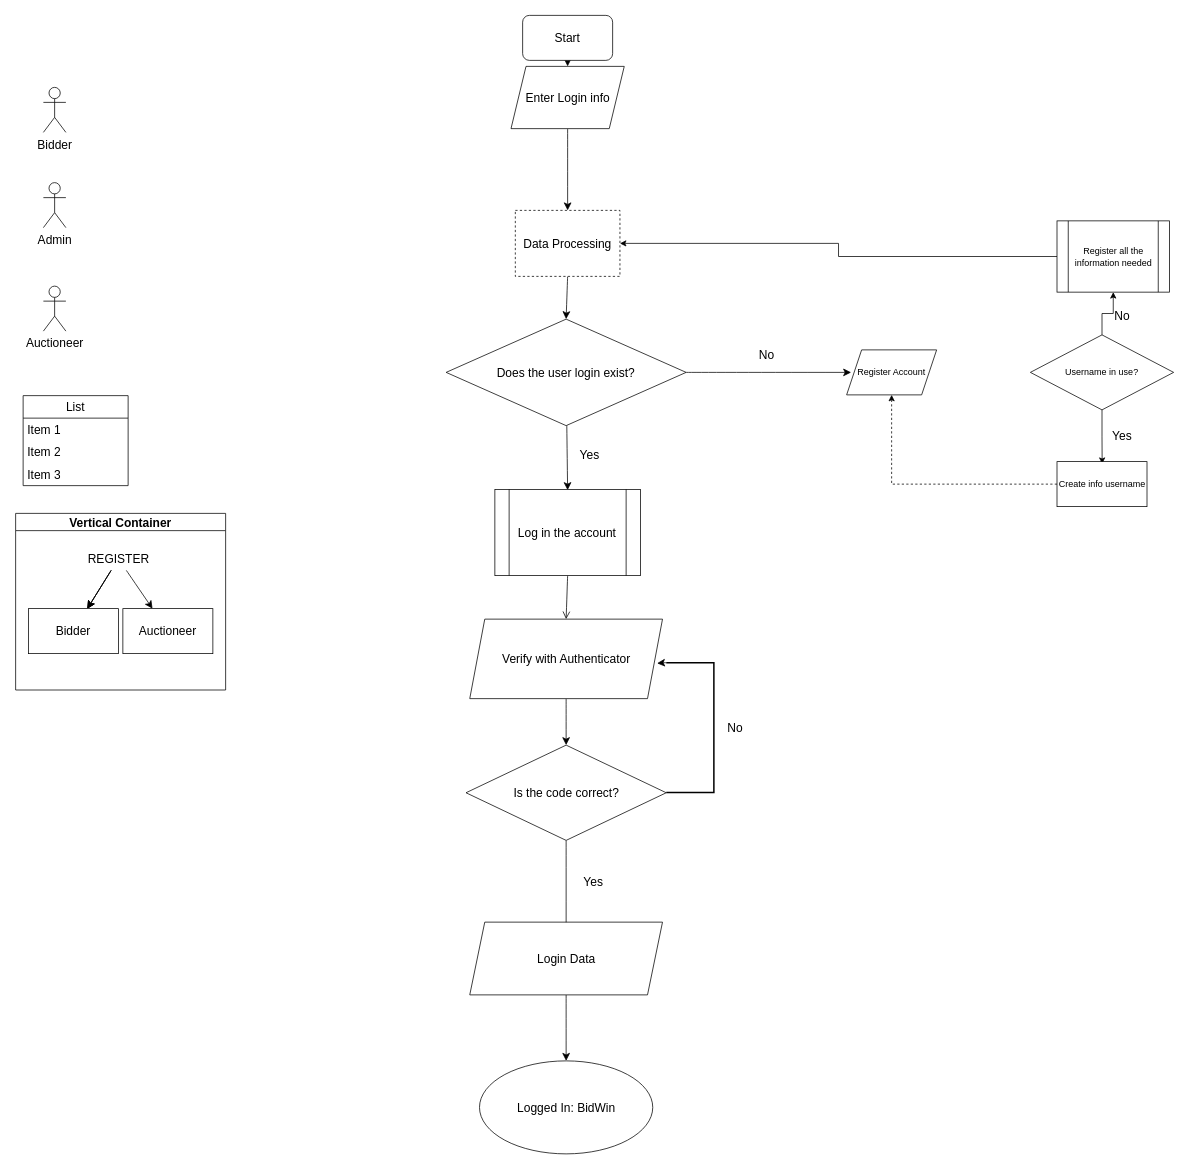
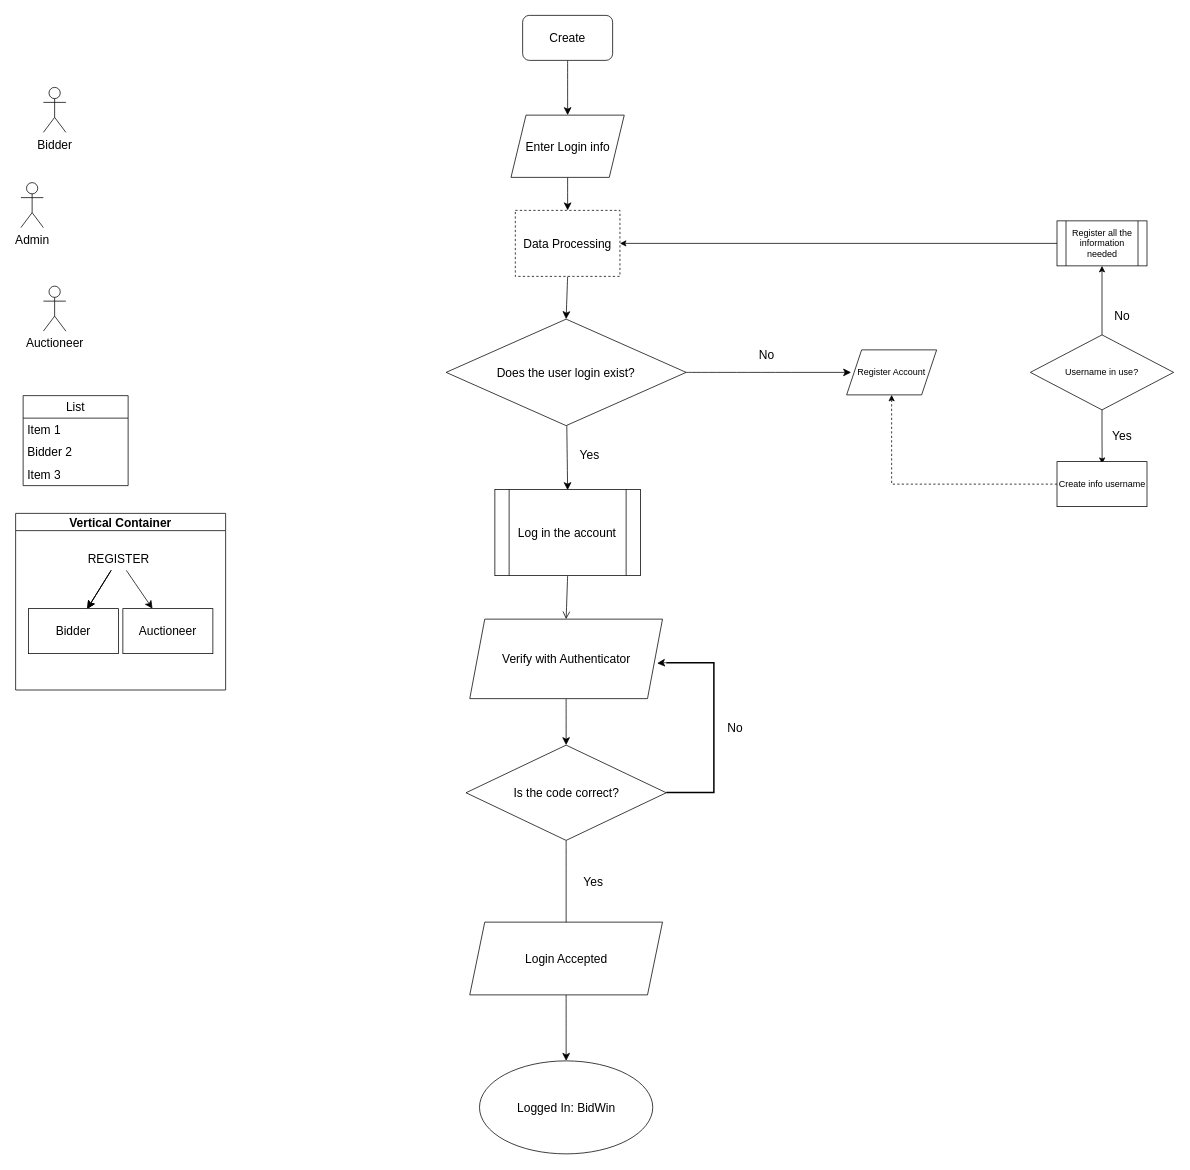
(567, 38) -> (567, 38)
(567, 98) -> (567, 146)
(54, 205) -> (32, 205)
(1113, 257) -> (1102, 243)
(46, 452) -> (51, 452)
(566, 959) -> (566, 959)
